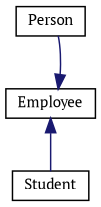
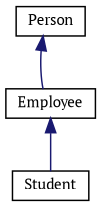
(60, 55) -> (41, 70)
